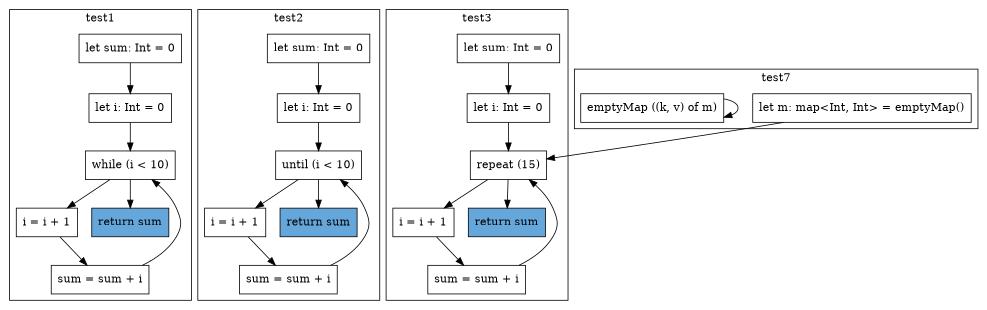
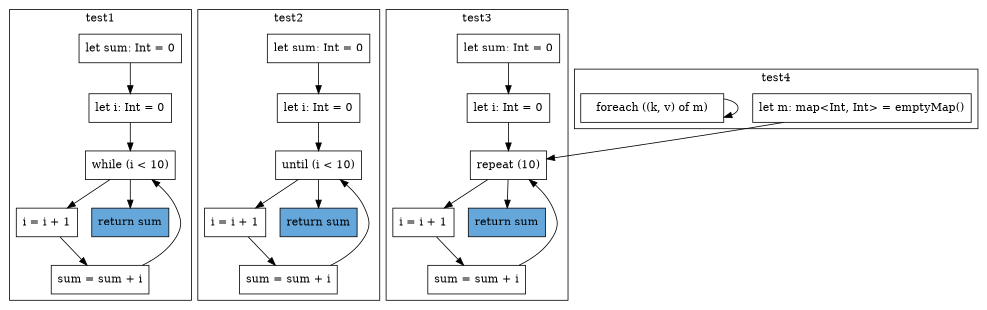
(776, 78) -> (776, 78)
(652, 108) -> (652, 108)
(508, 165) -> (508, 165)
